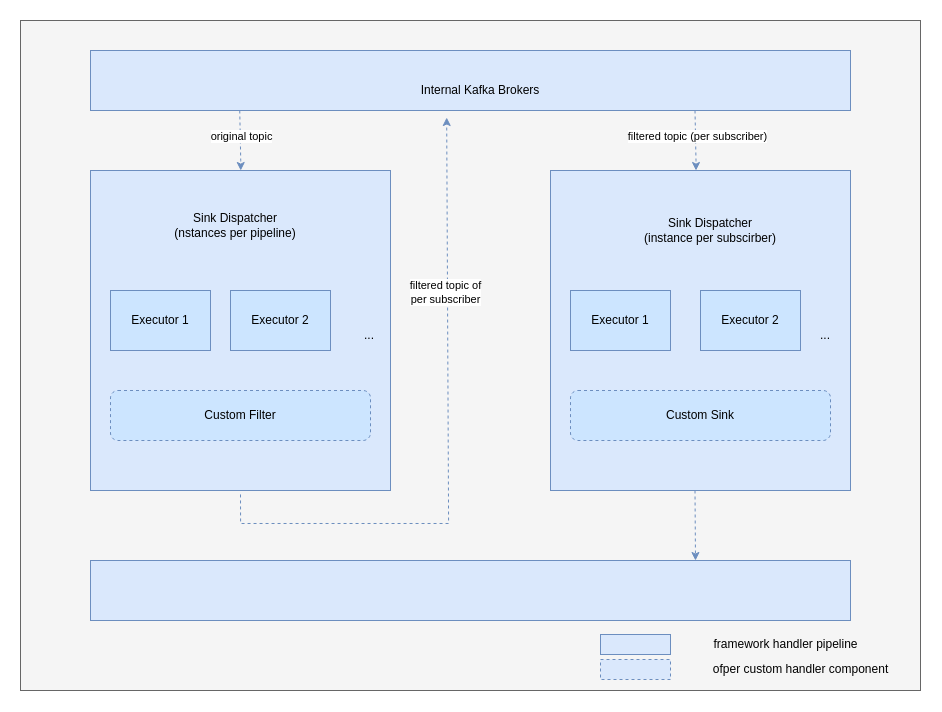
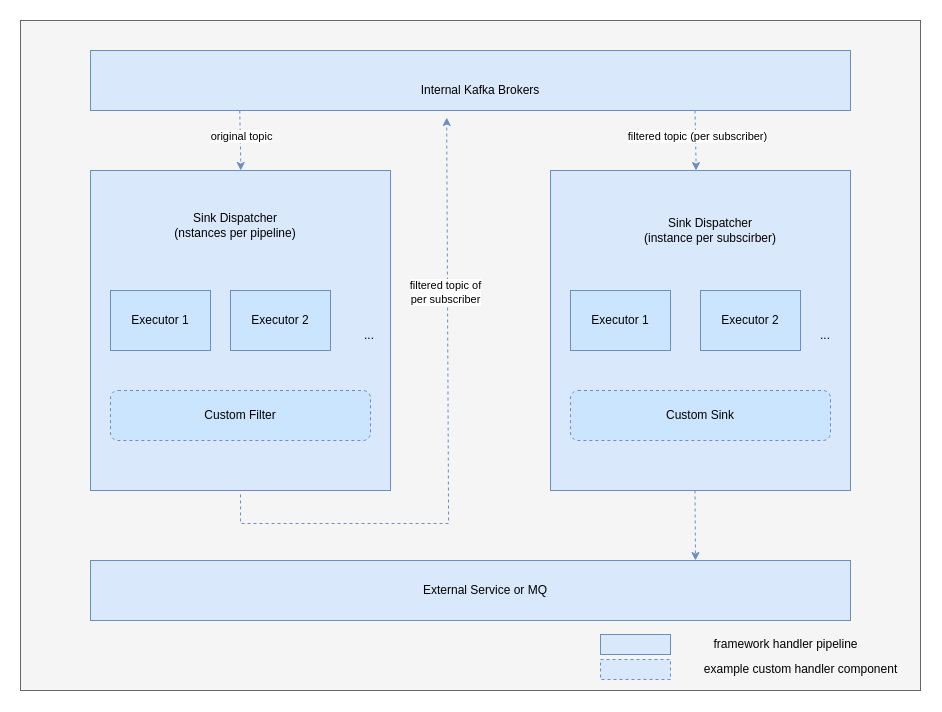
none -> (486, 591)
(801, 670) -> (801, 670)
